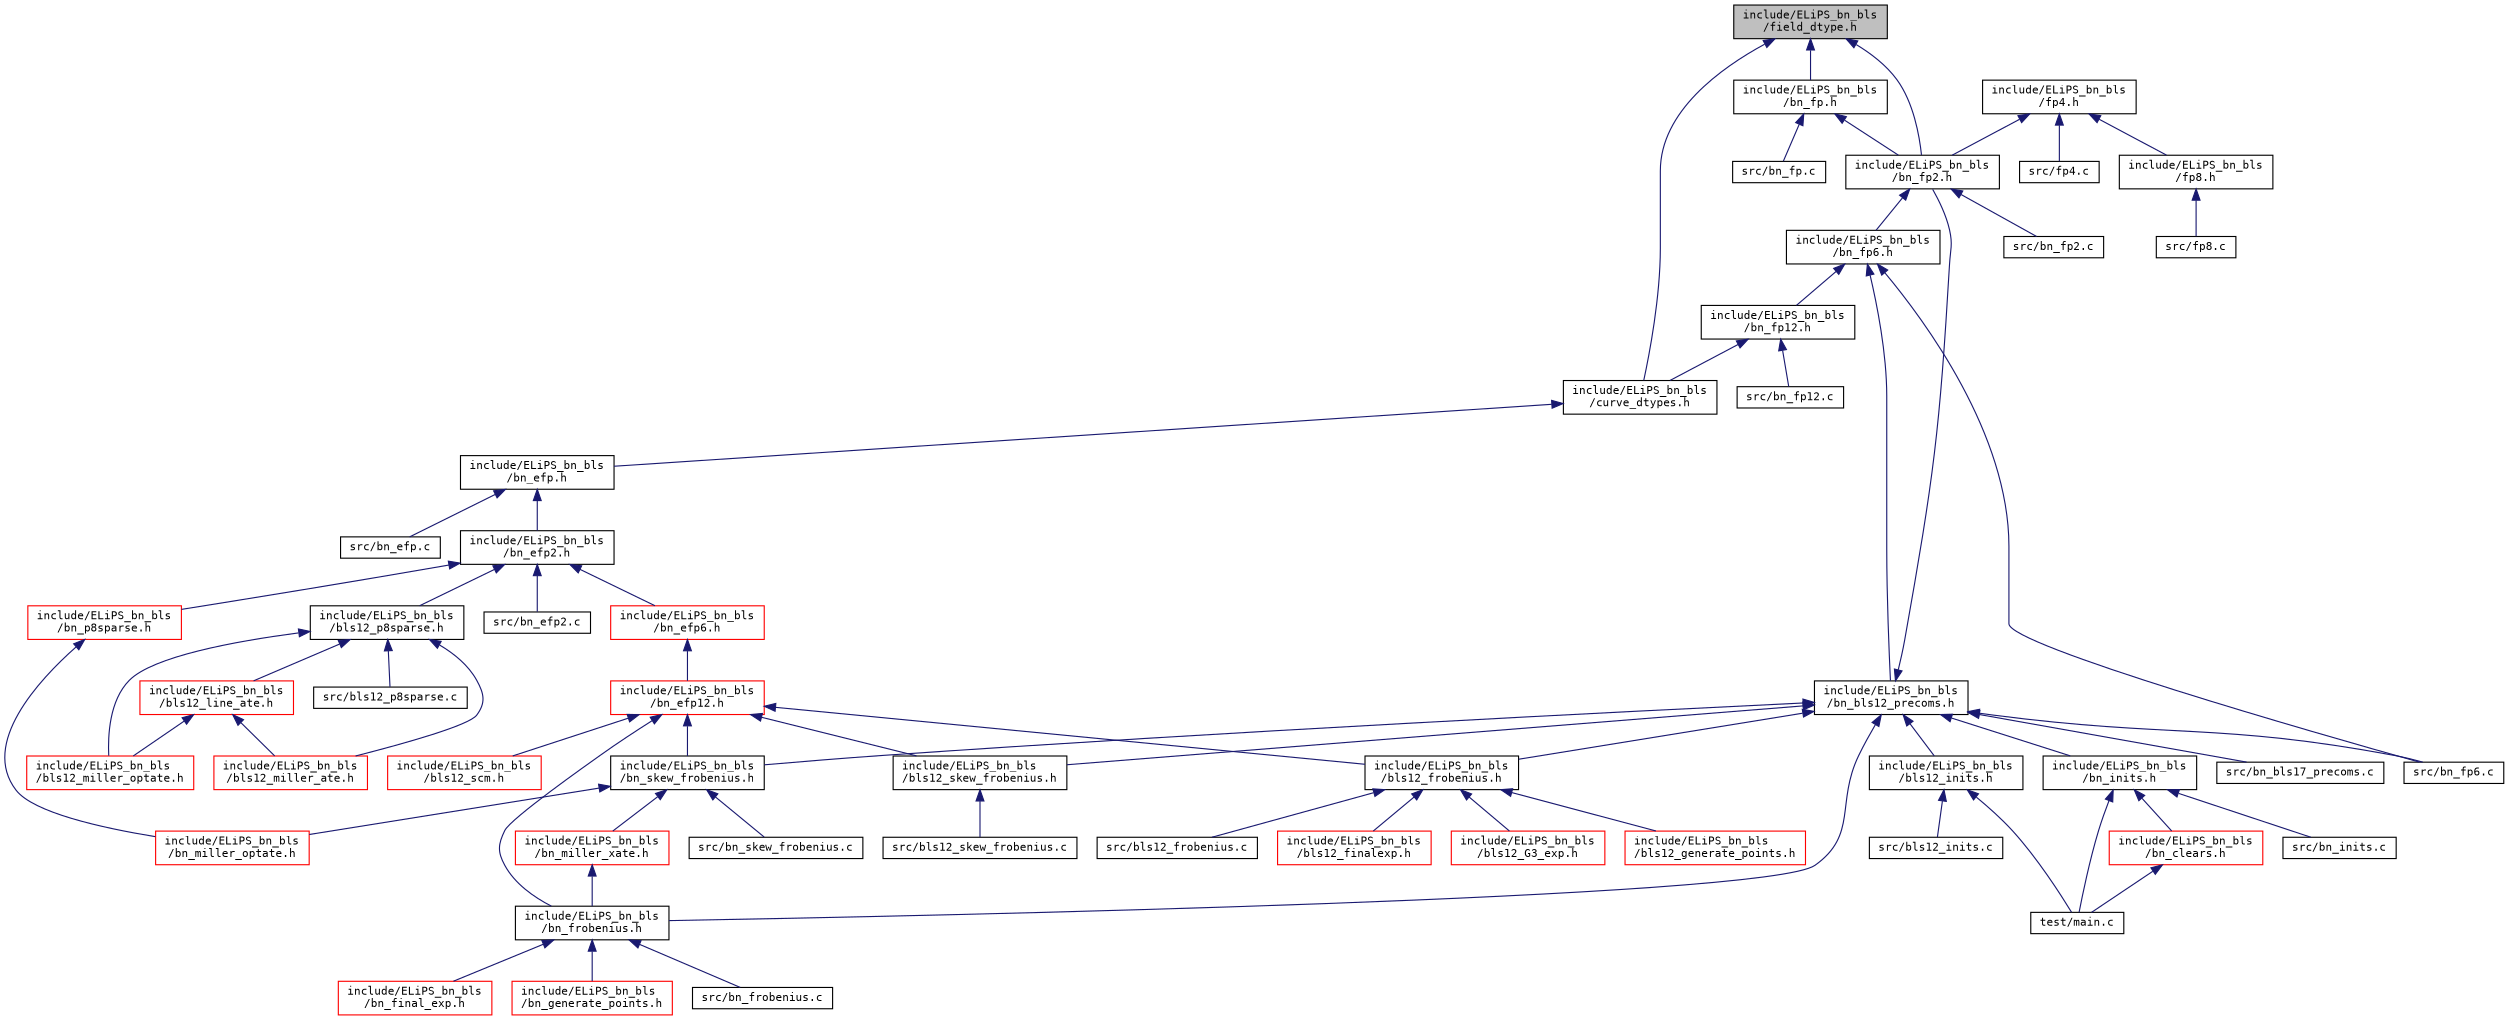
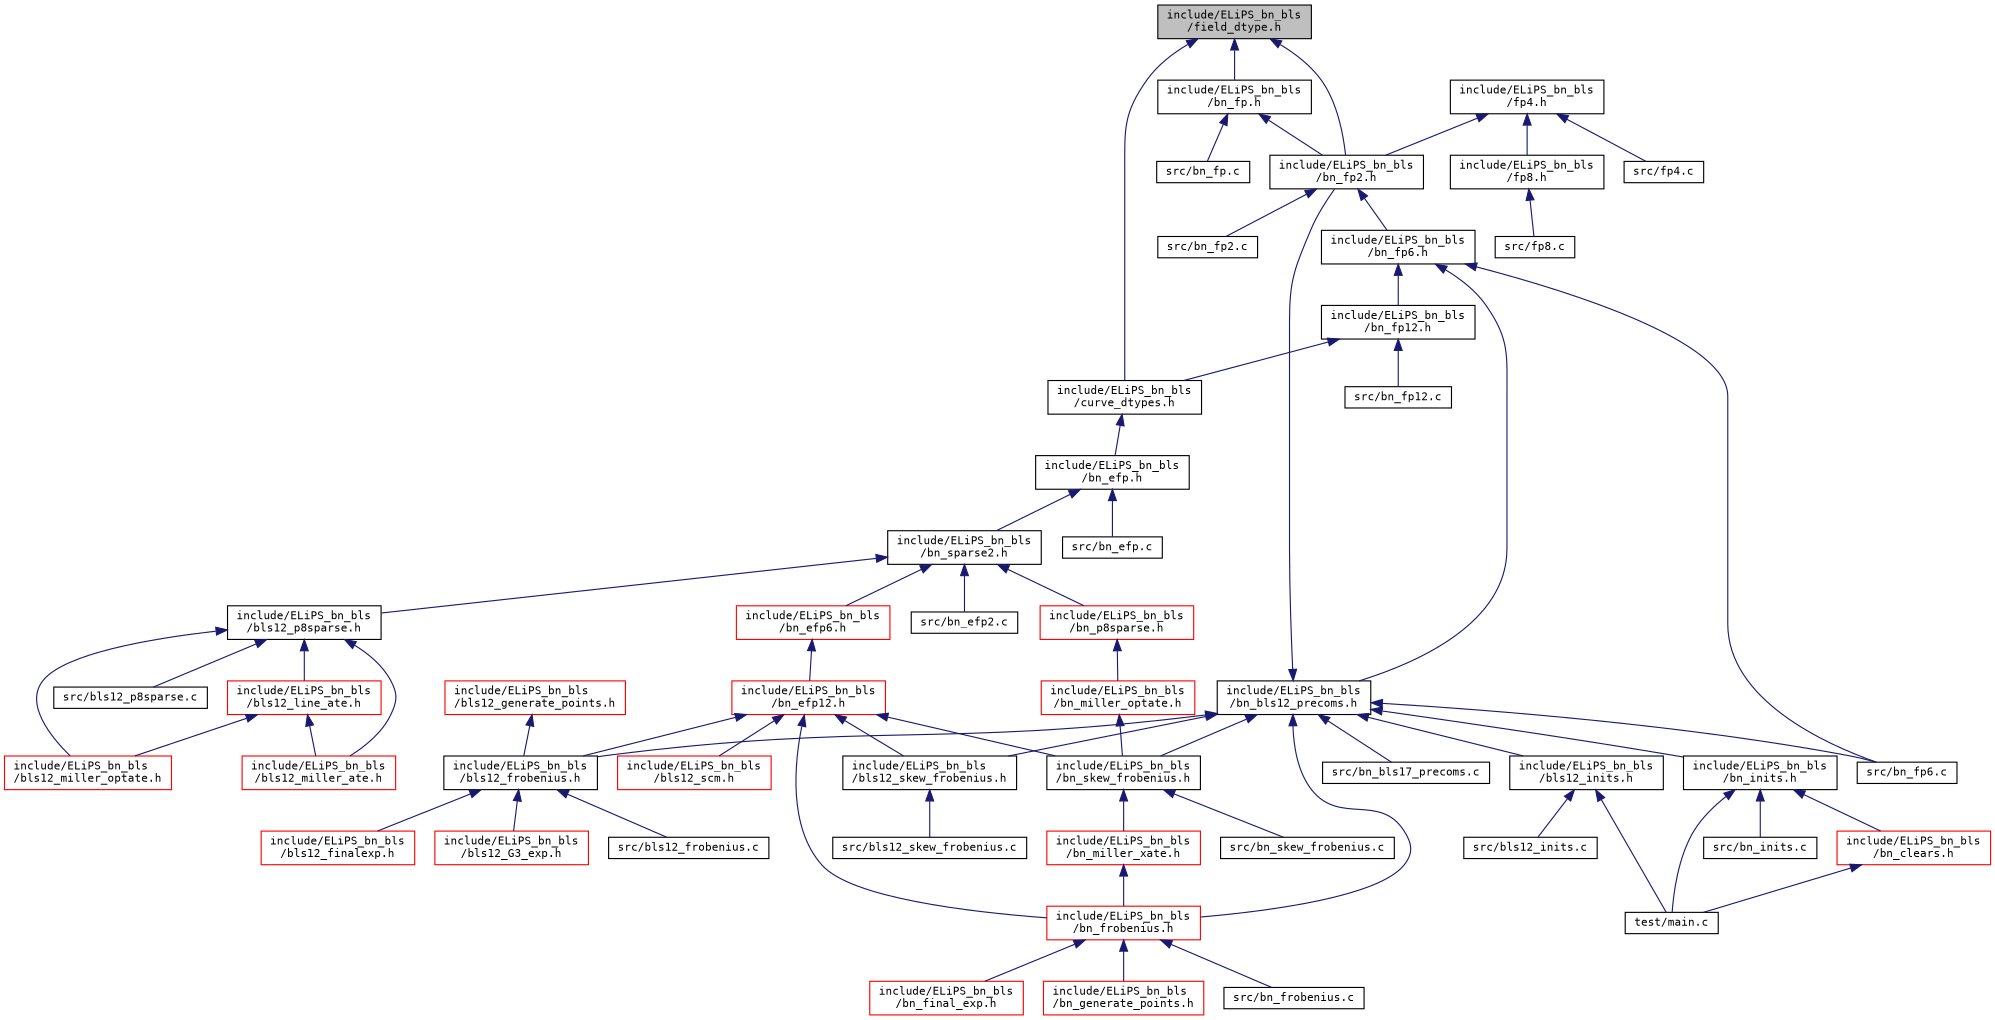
(537, 548) -> (964, 548)
(454, 811) -> (1121, 741)
(1584, 812) -> (527, 741)
(592, 923) -> (1124, 923)
